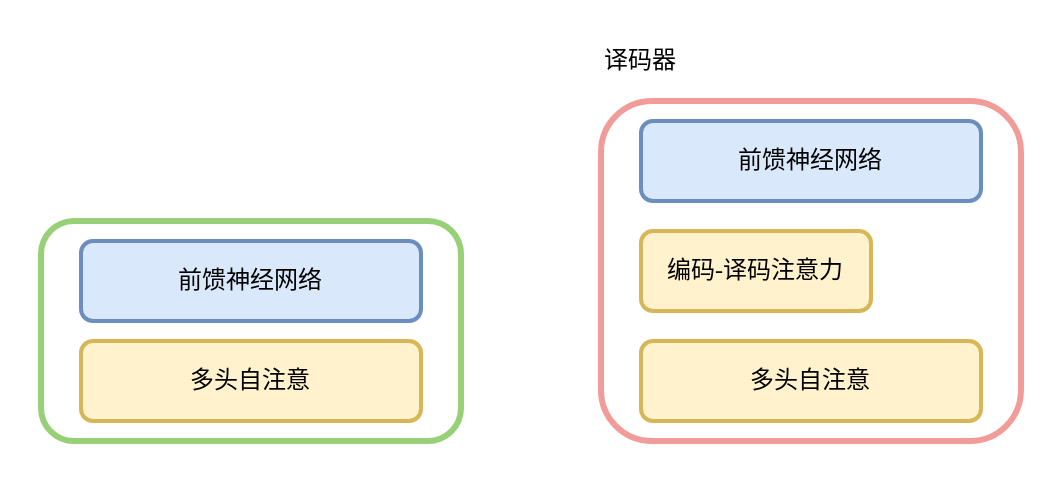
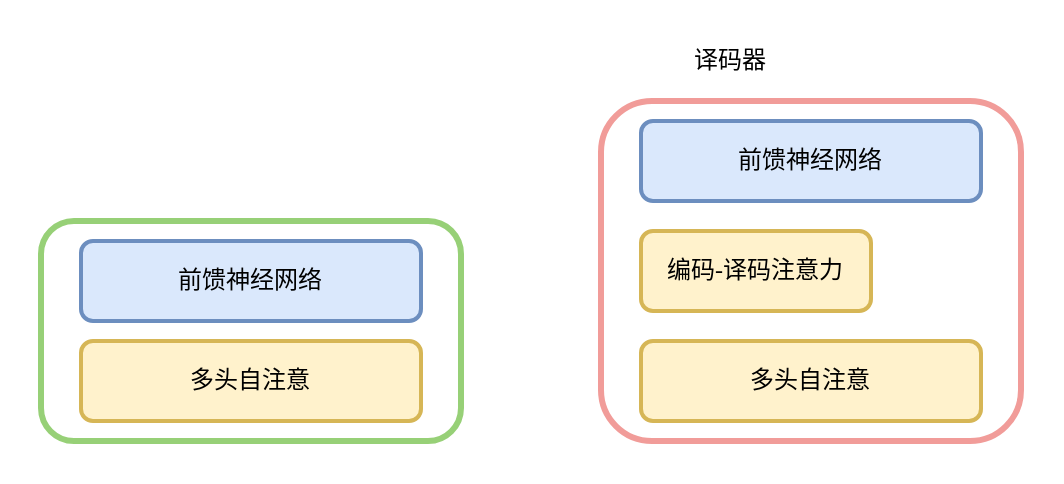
(641, 61) -> (731, 61)
